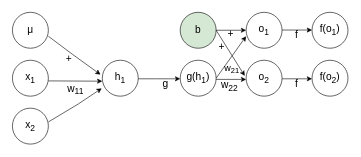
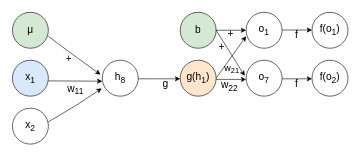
(30, 30) -> (30, 30)
(30, 78) -> (30, 78)
(120, 78) -> (120, 78)
(198, 78) -> (198, 78)
(264, 78) -> (264, 78)
